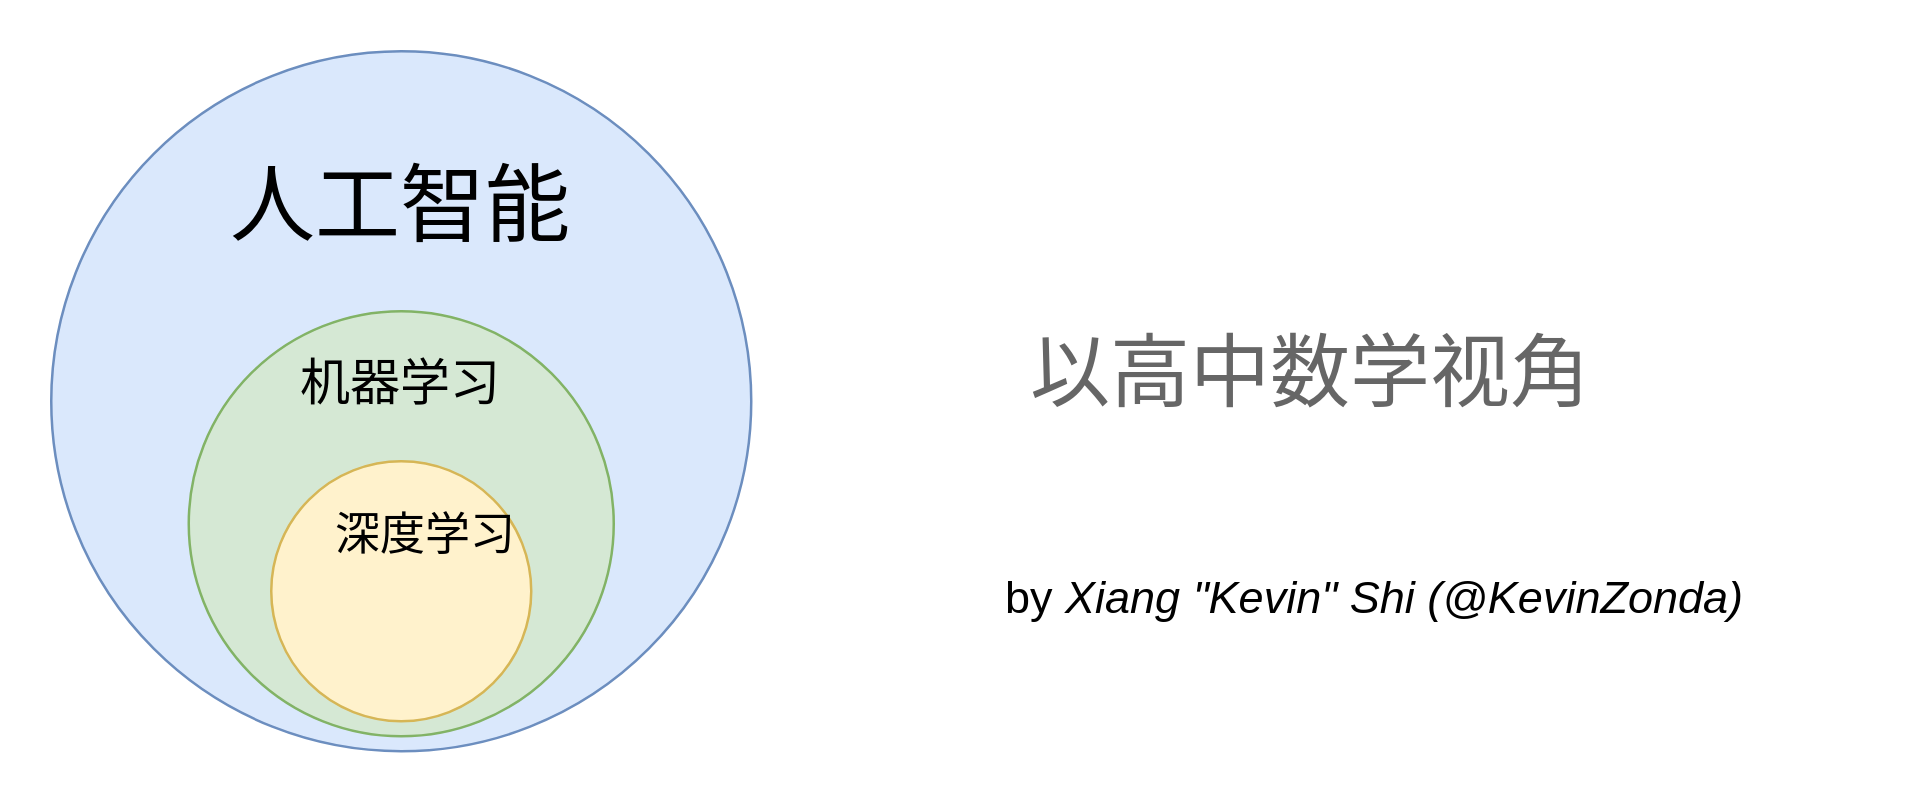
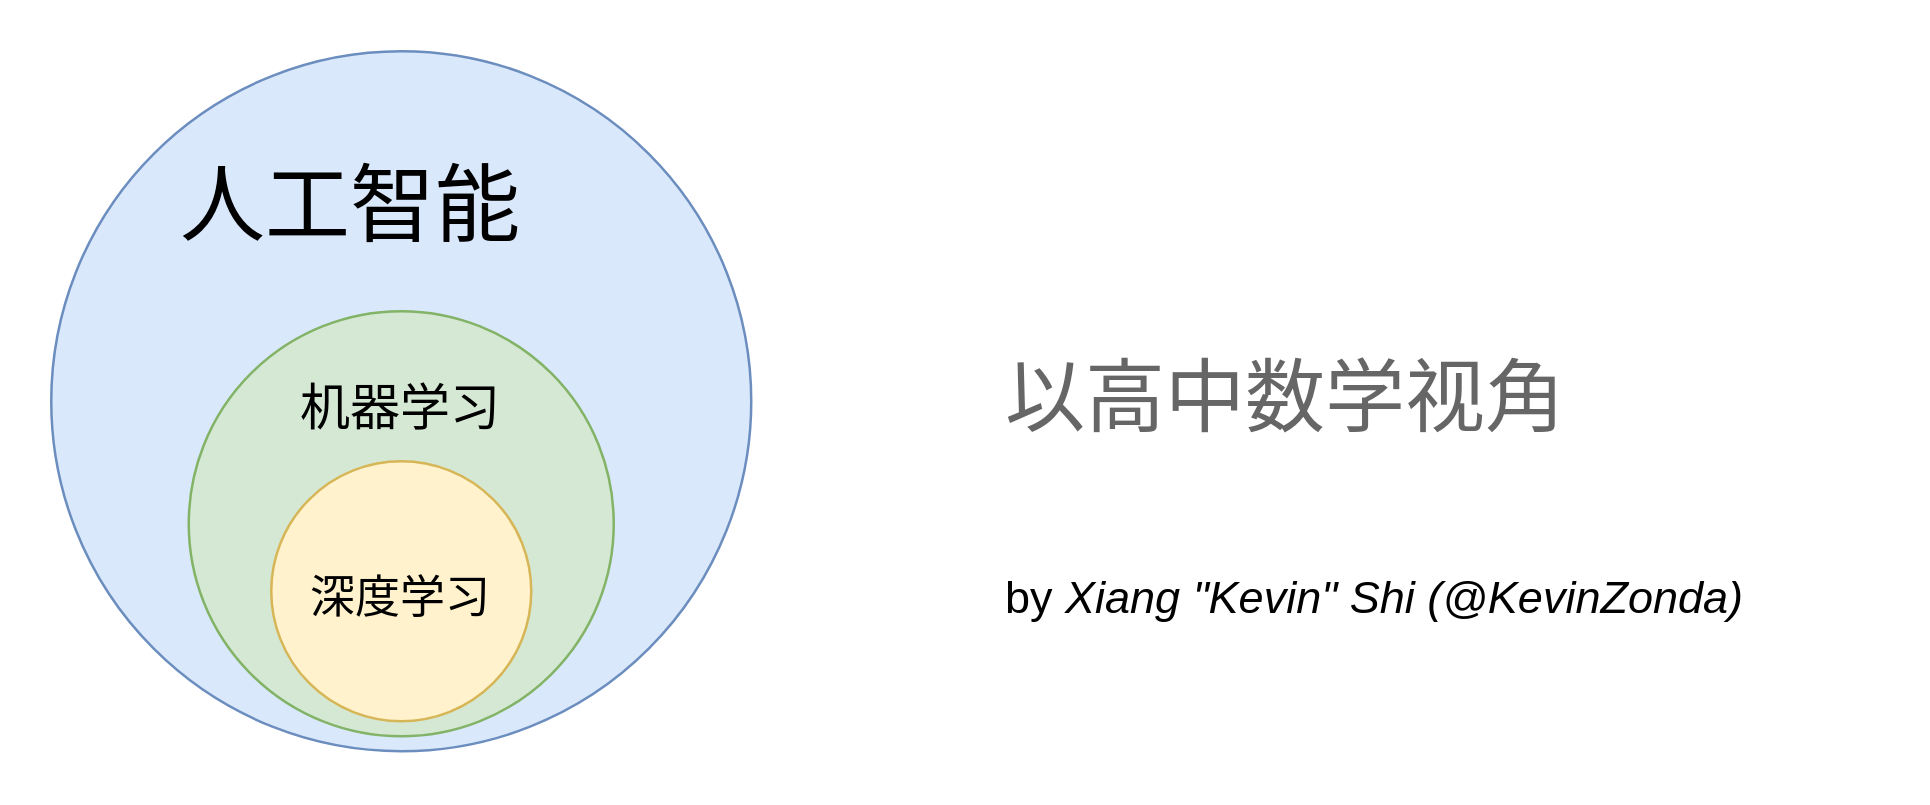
(401, 206) -> (351, 206)
(1464, 374) -> (1439, 399)
(401, 381) -> (401, 406)
(426, 536) -> (401, 599)
